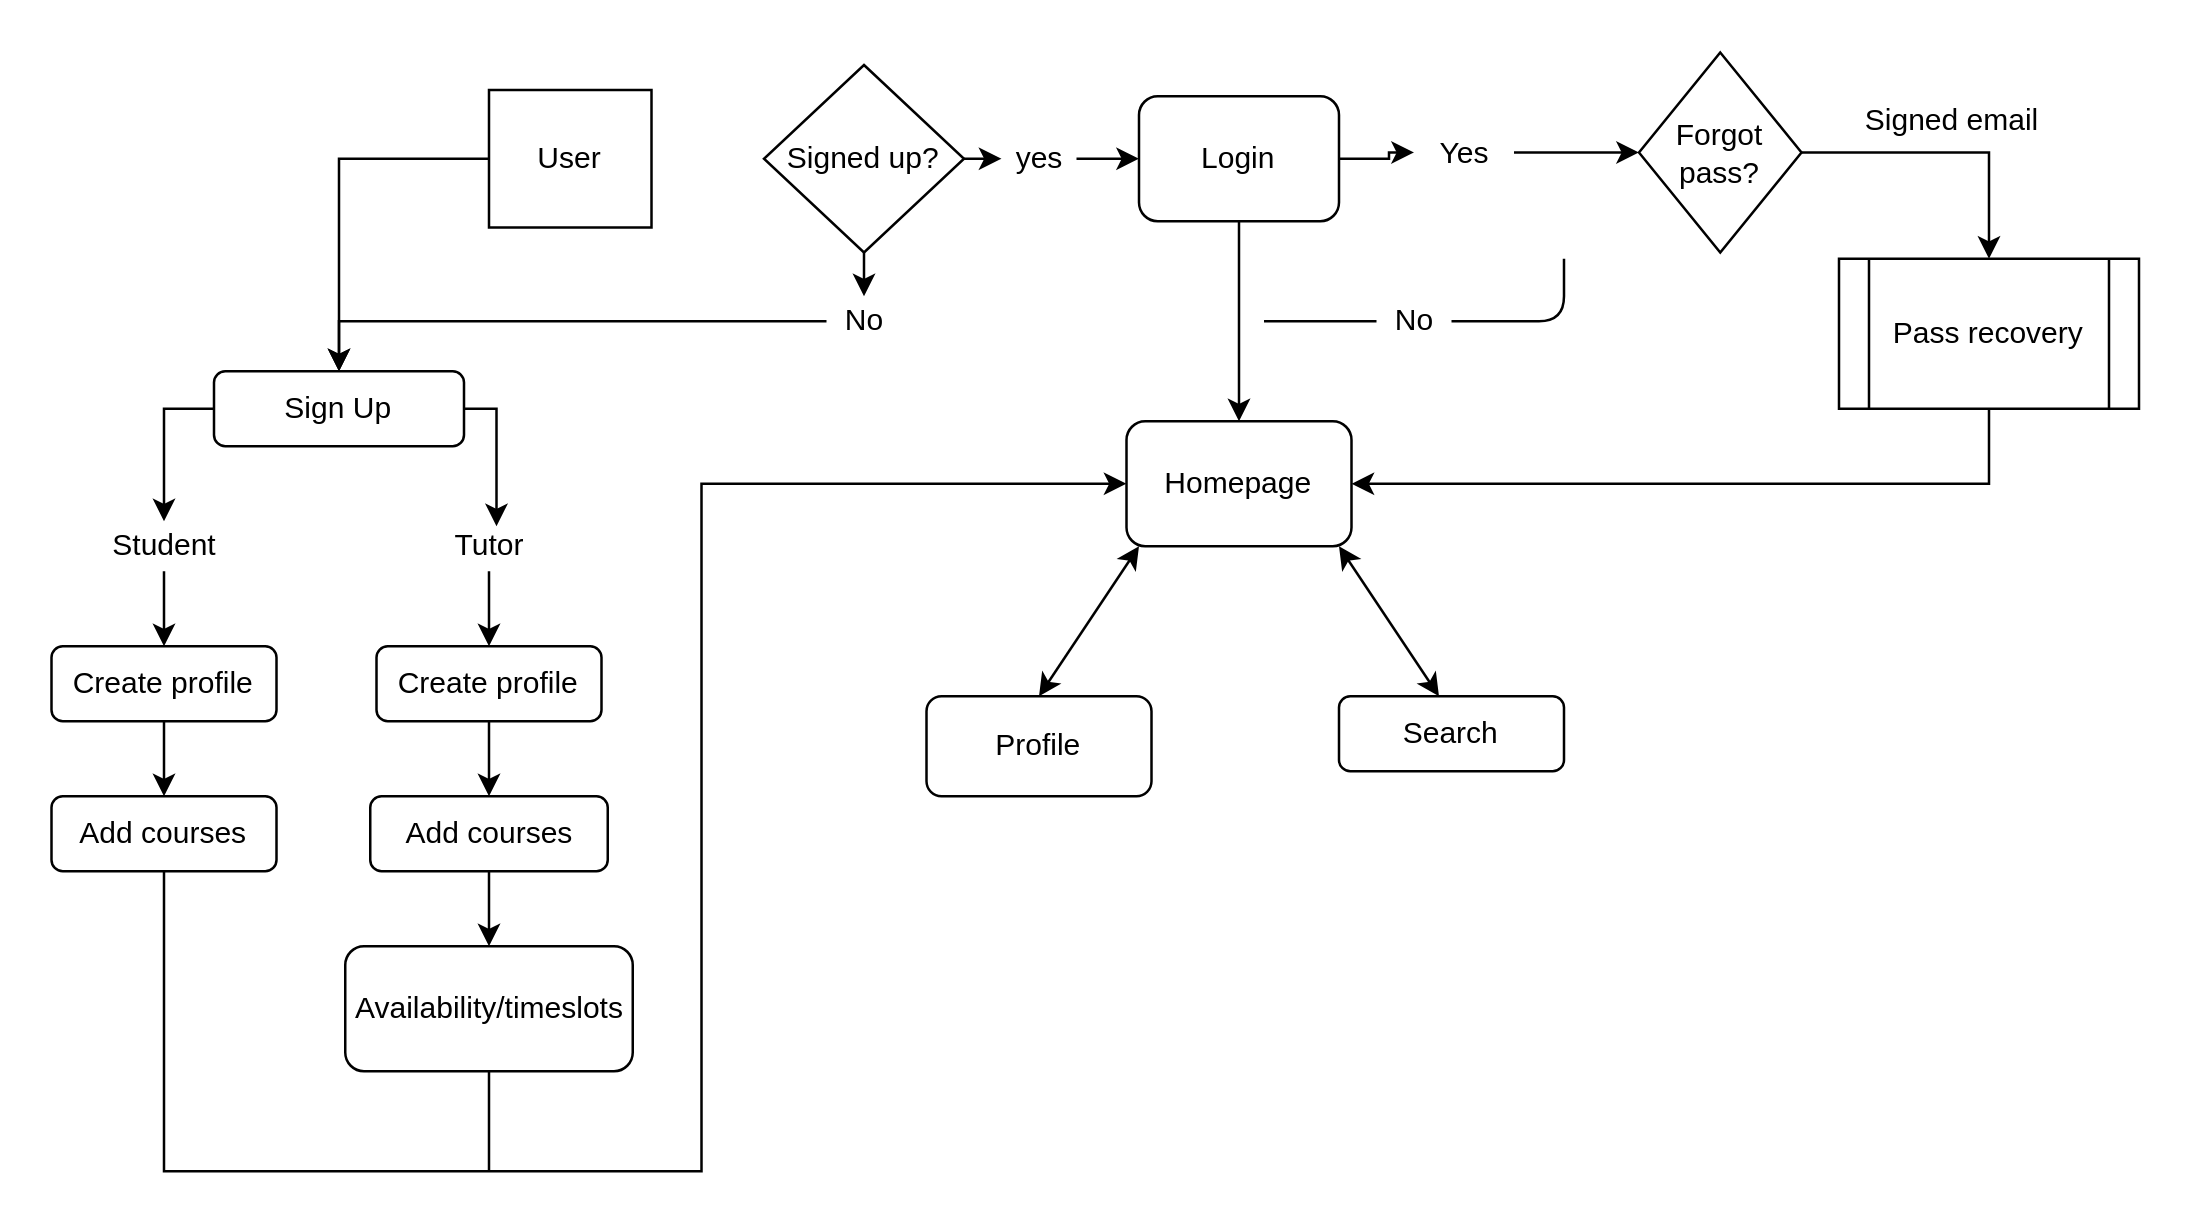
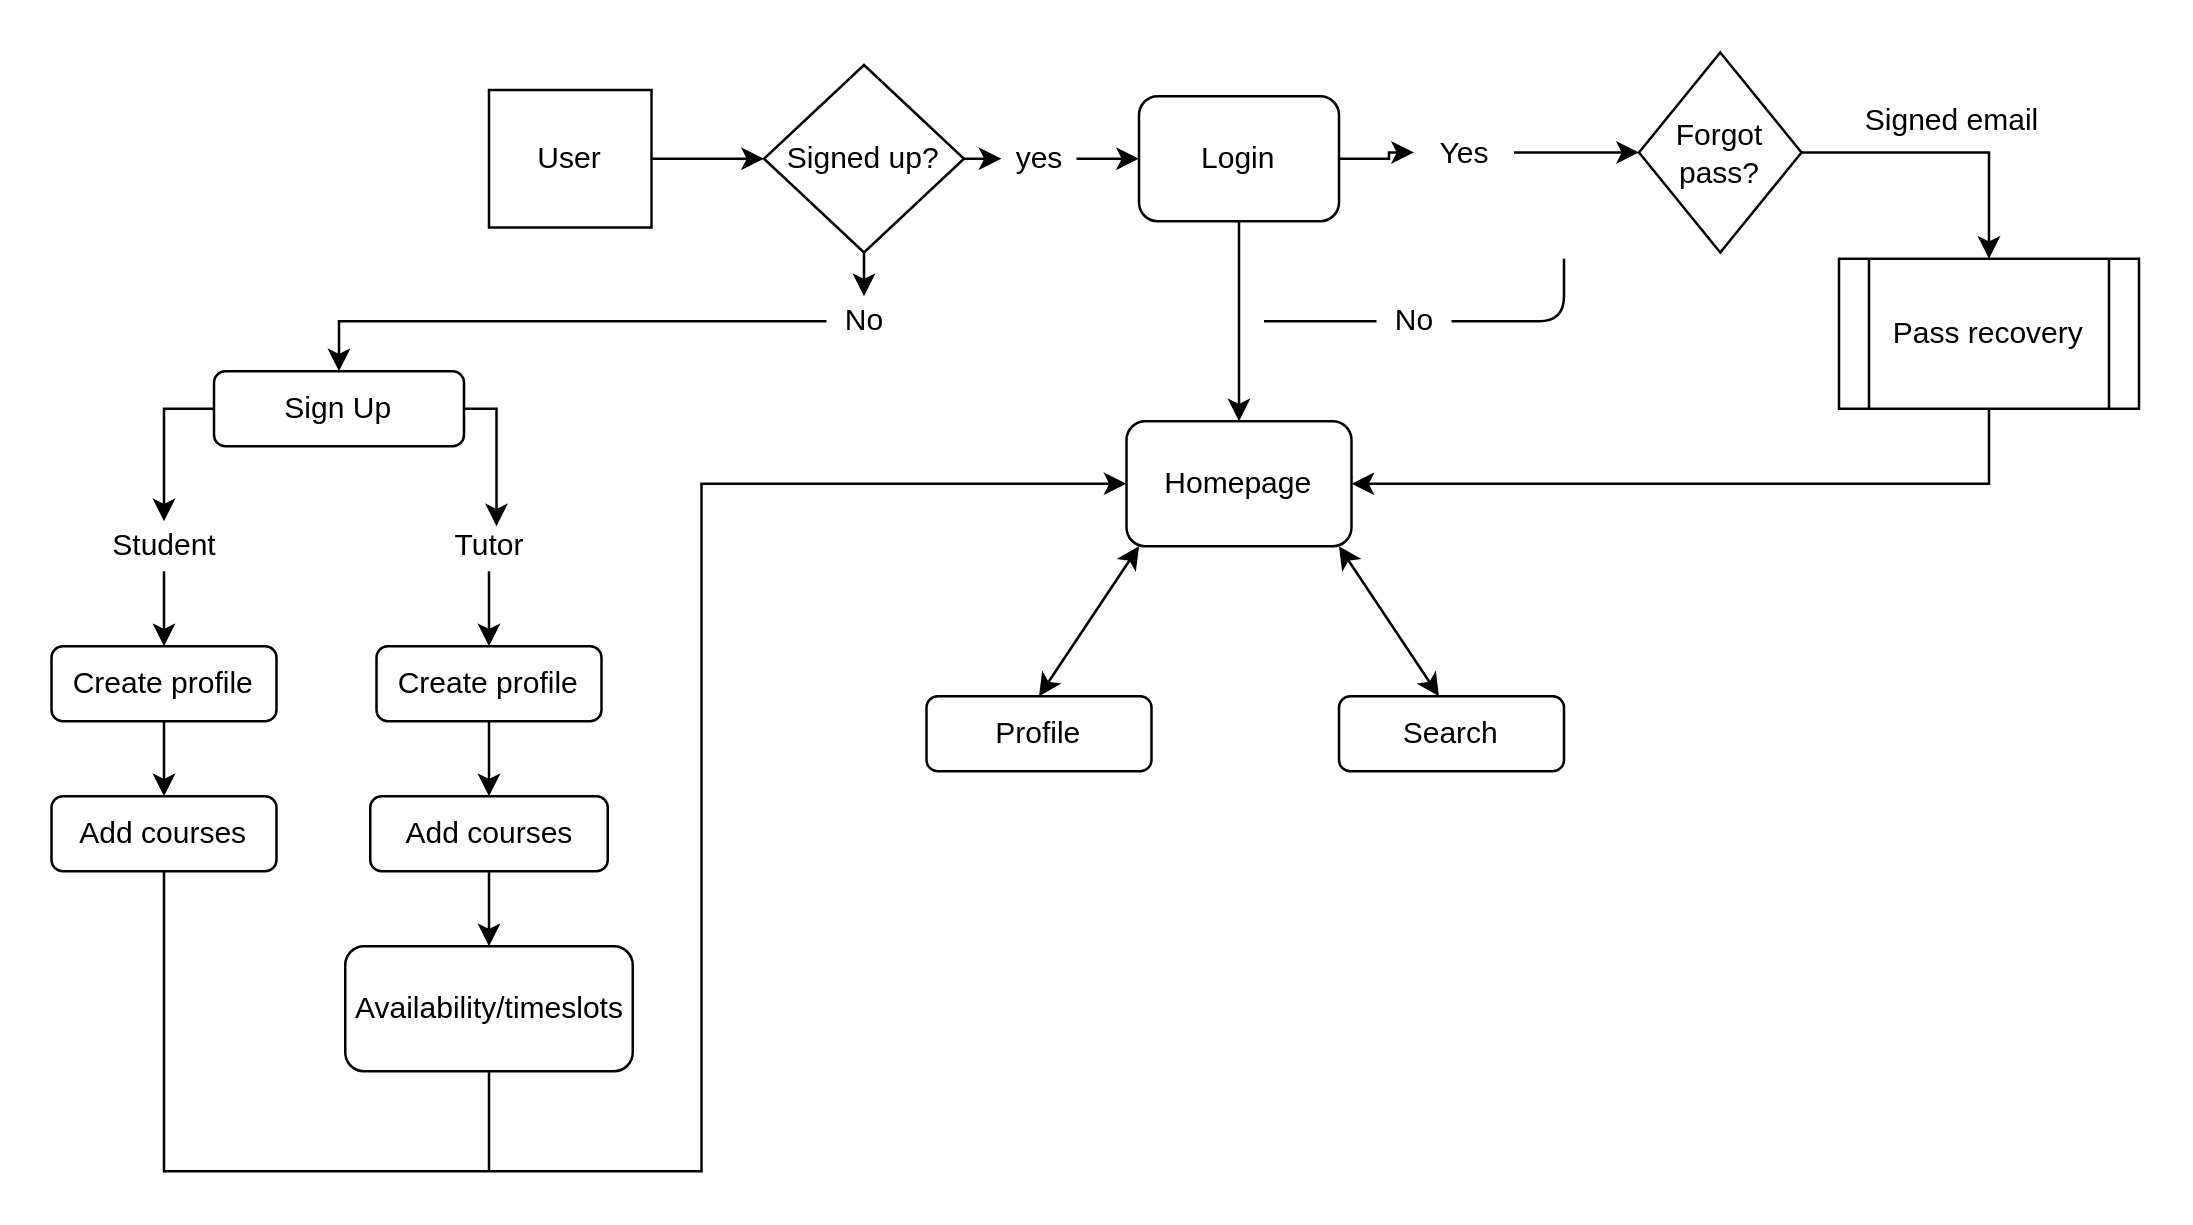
(339, 162) -> (700, 159)
(1039, 746) -> (1039, 734)
